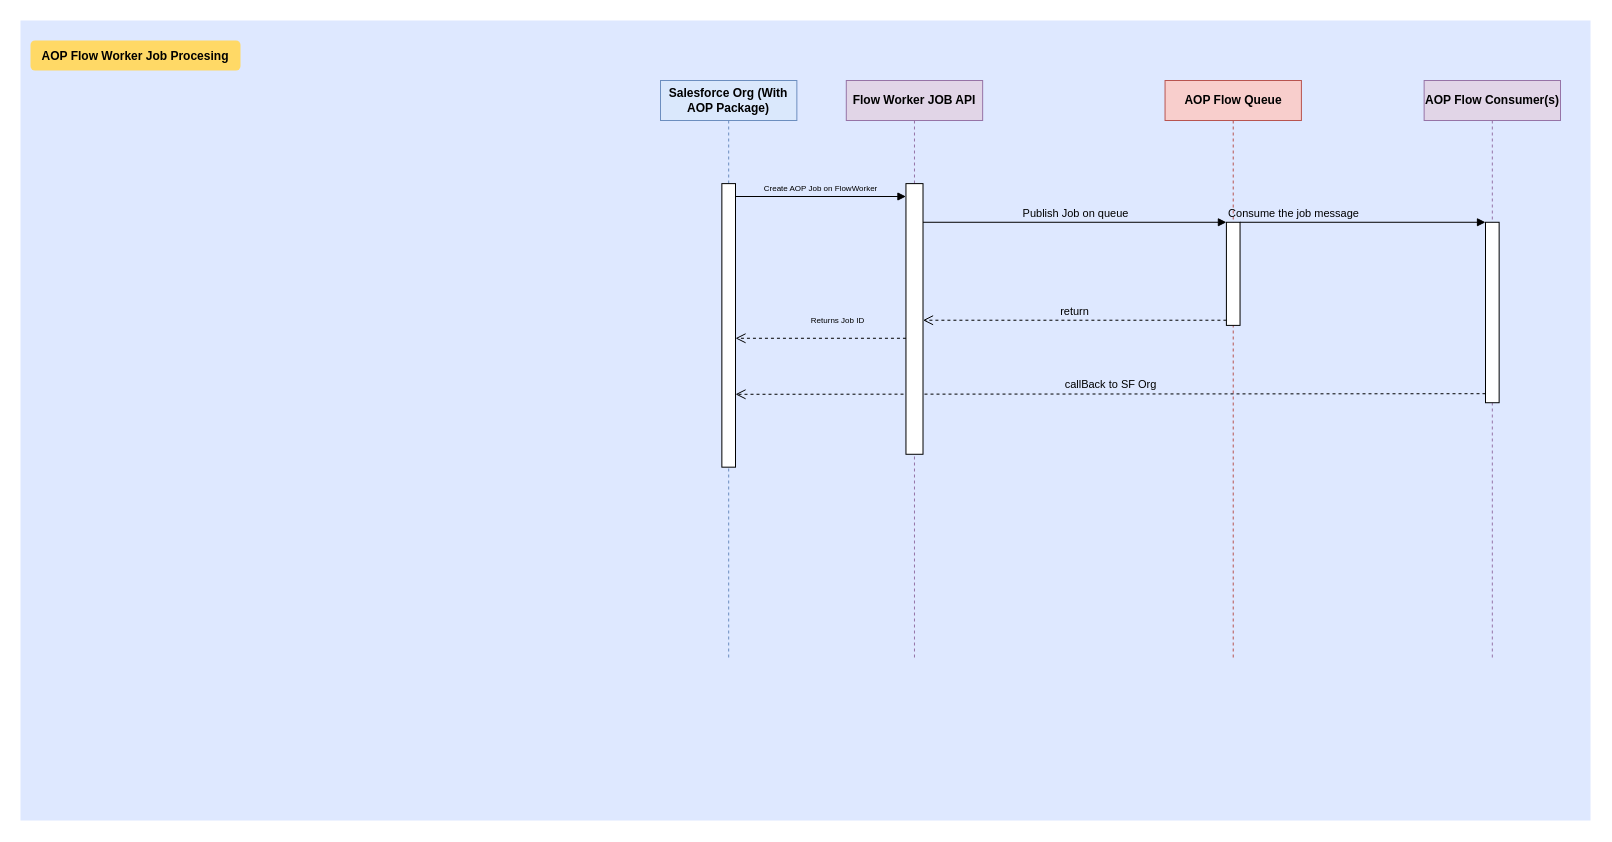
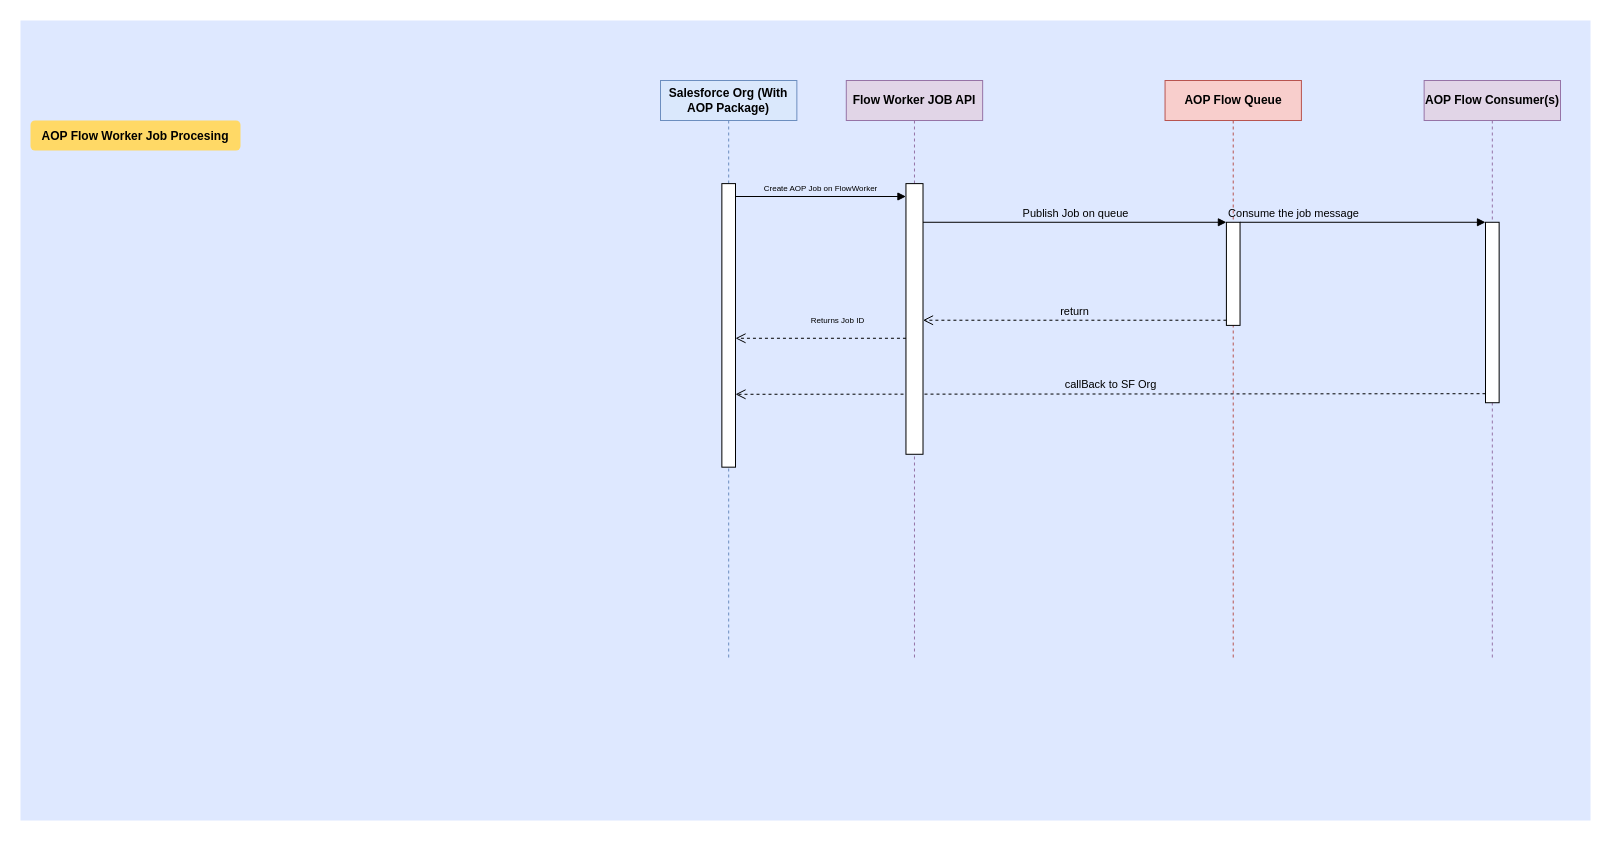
(136, 56) -> (136, 136)
